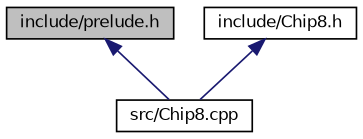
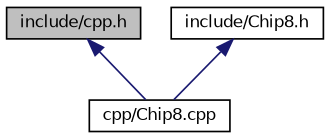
(90, 23) -> (74, 23)
(184, 116) -> (160, 116)
